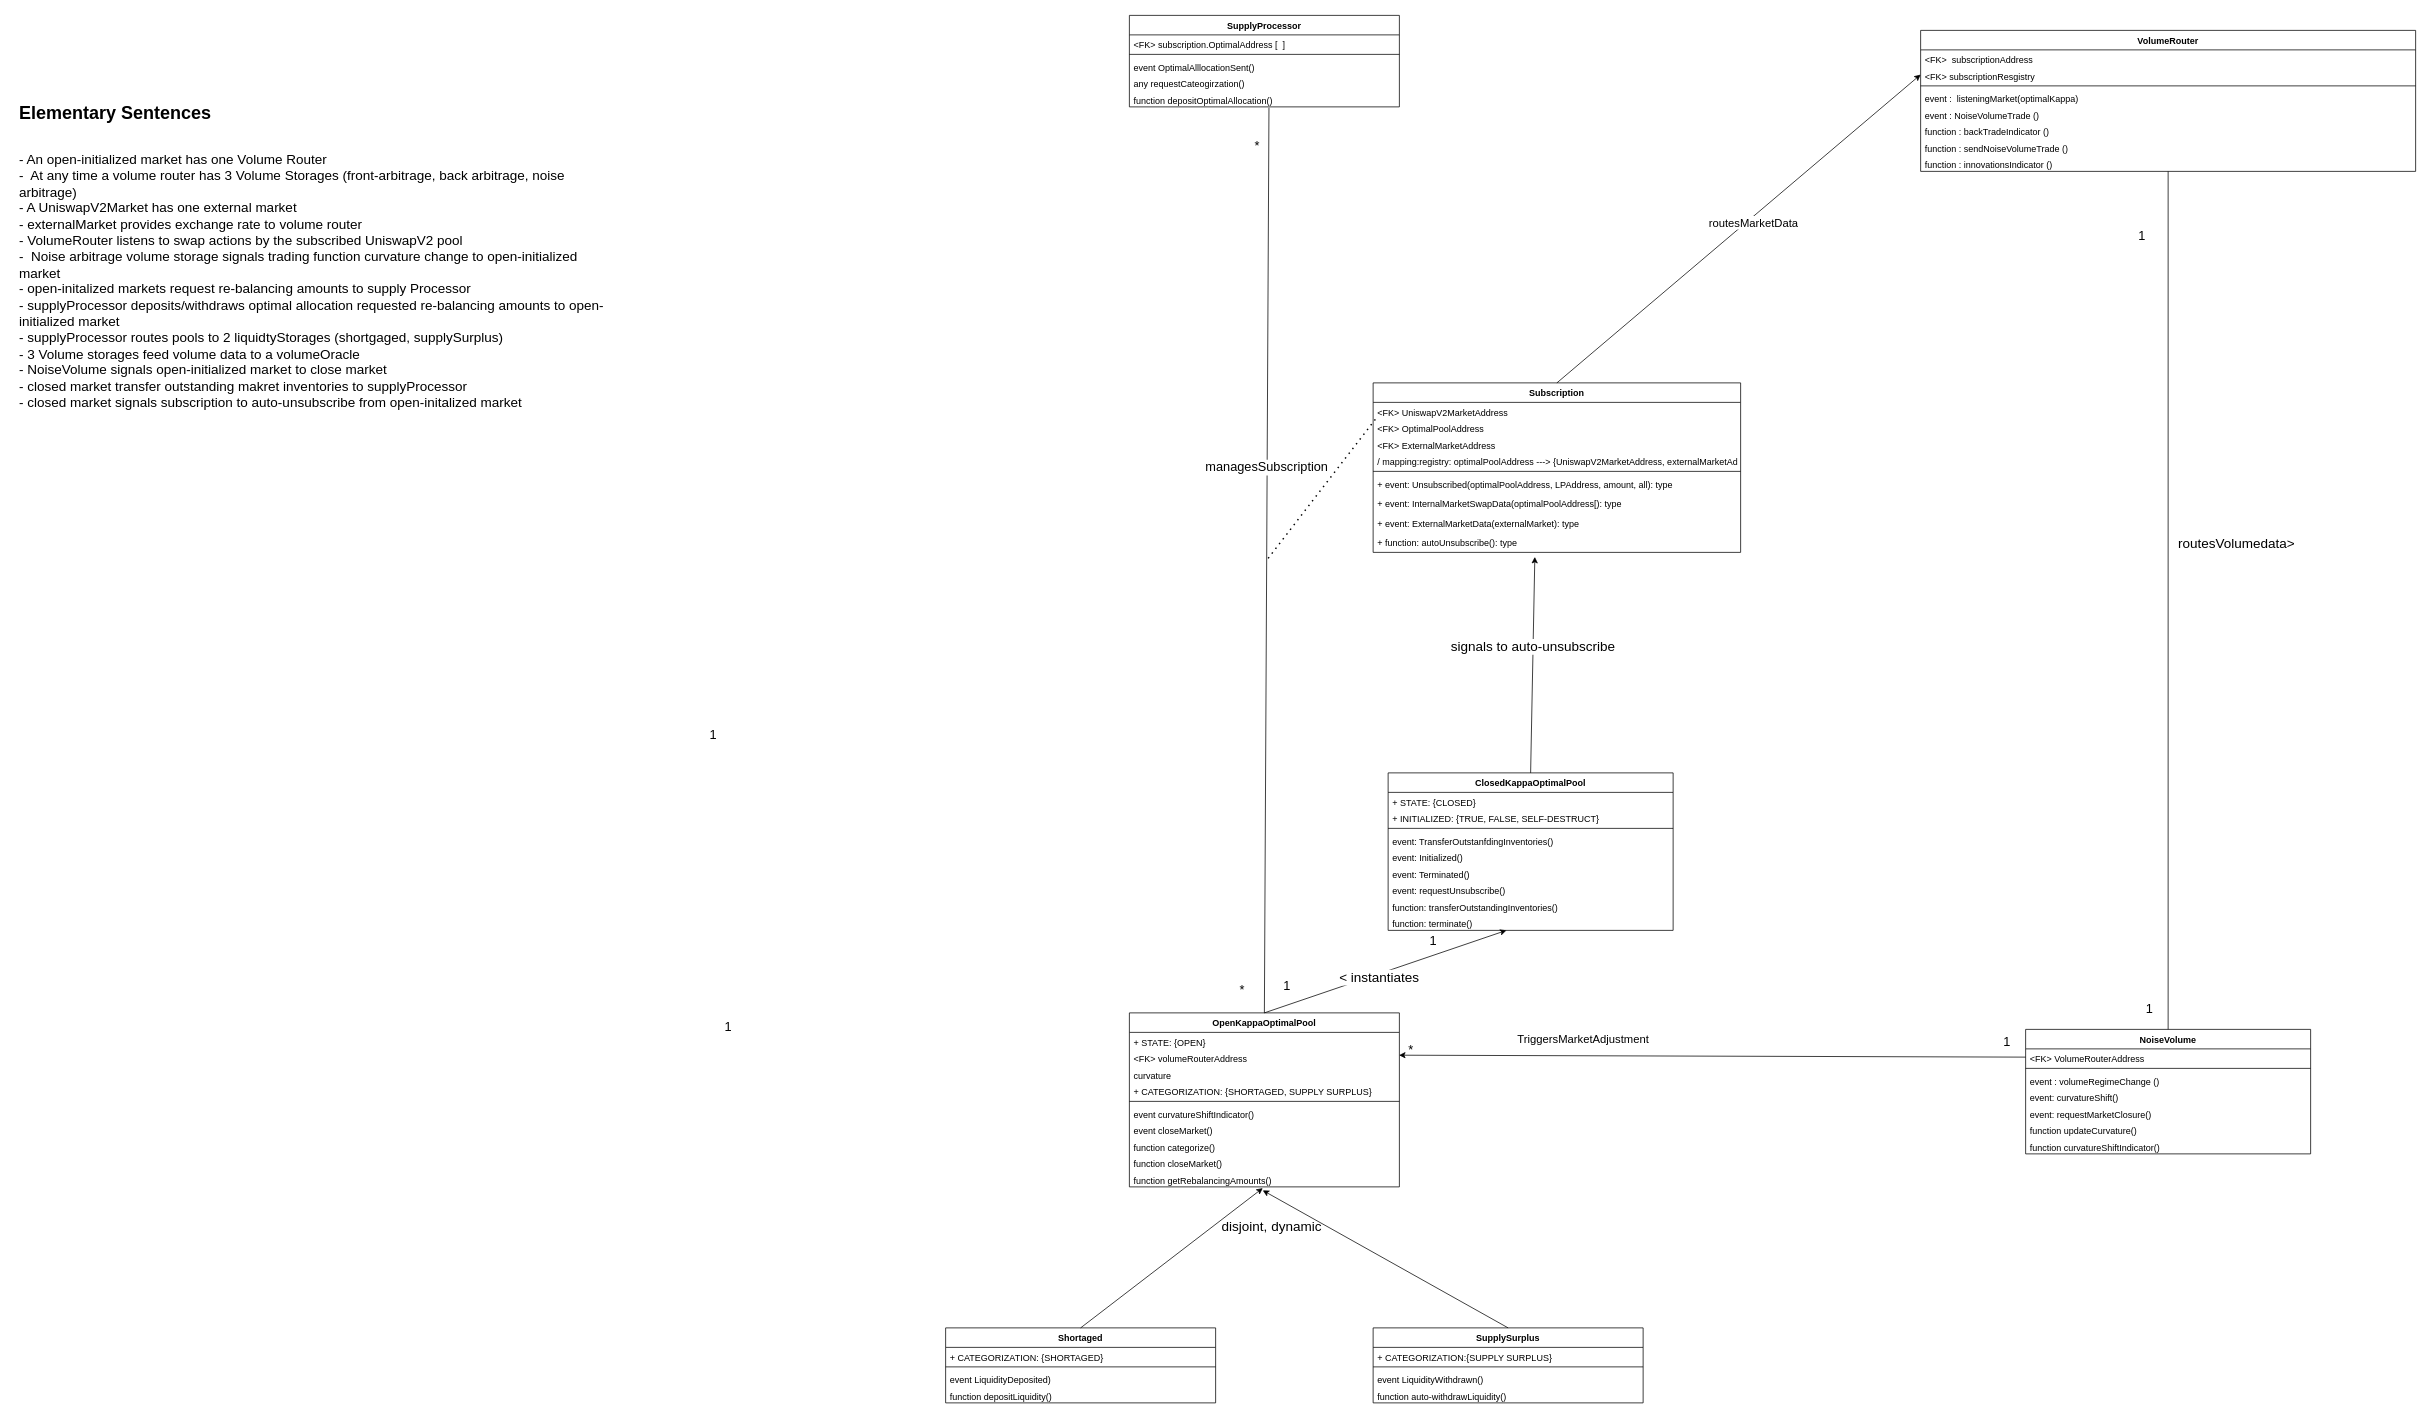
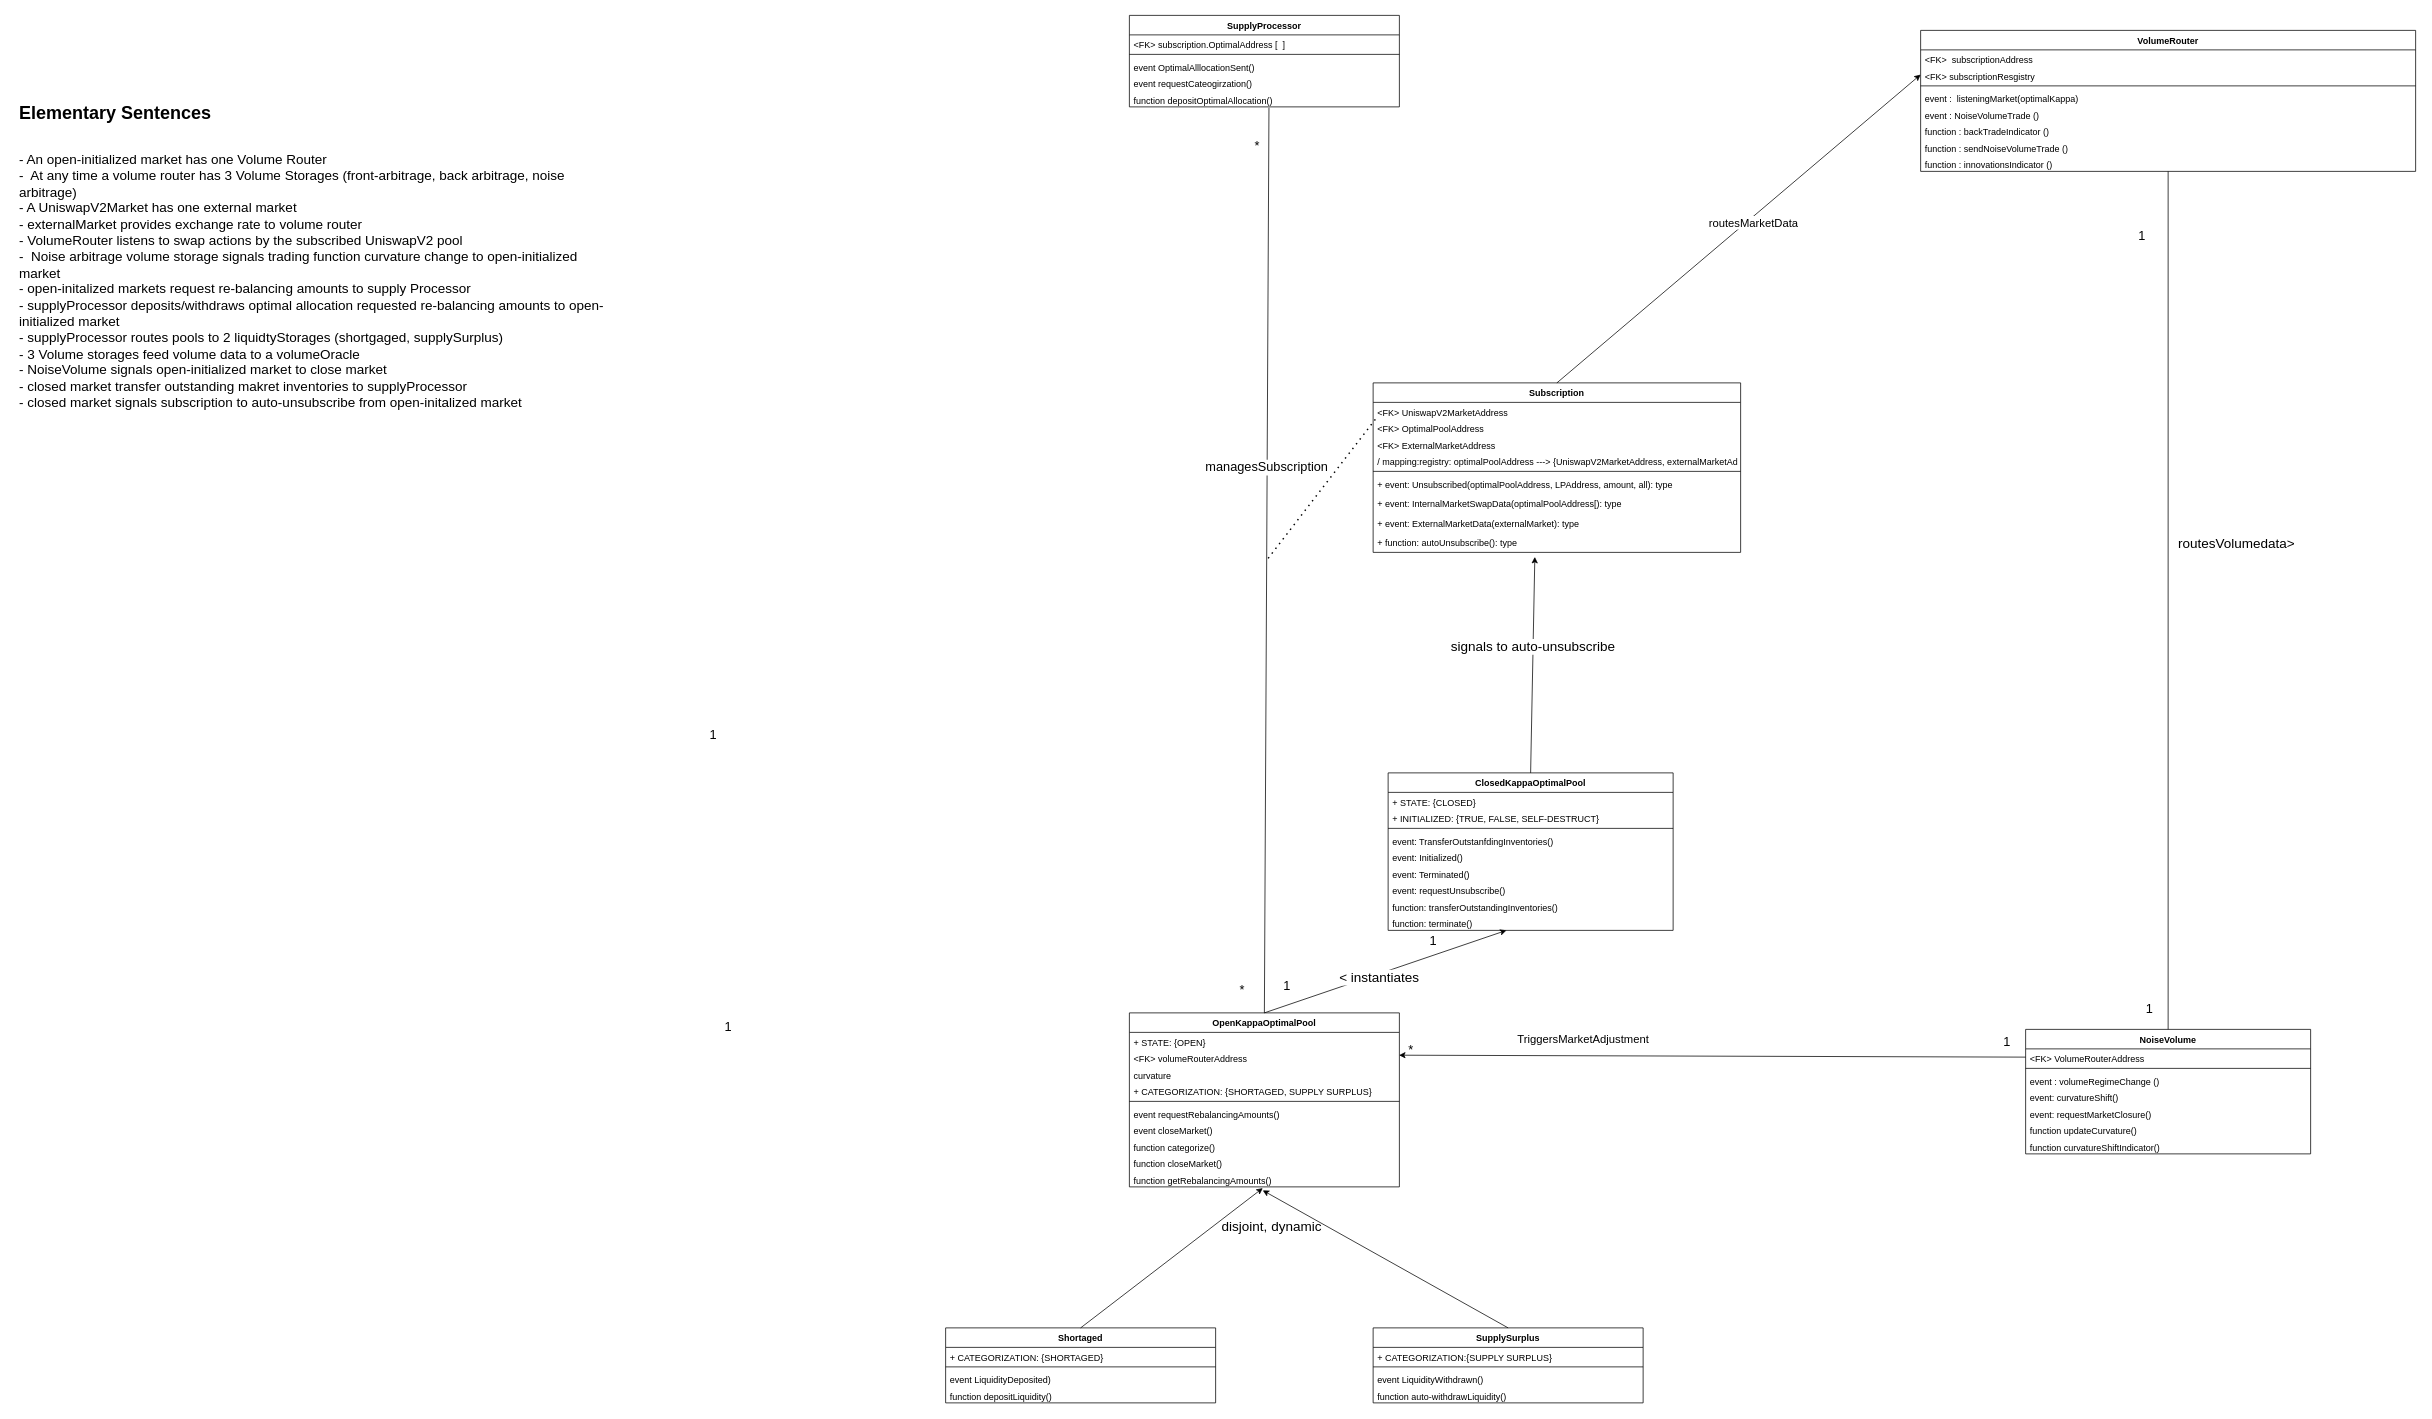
(1198, 84) -> (1203, 84)
(1208, 1115) -> (1213, 1115)
